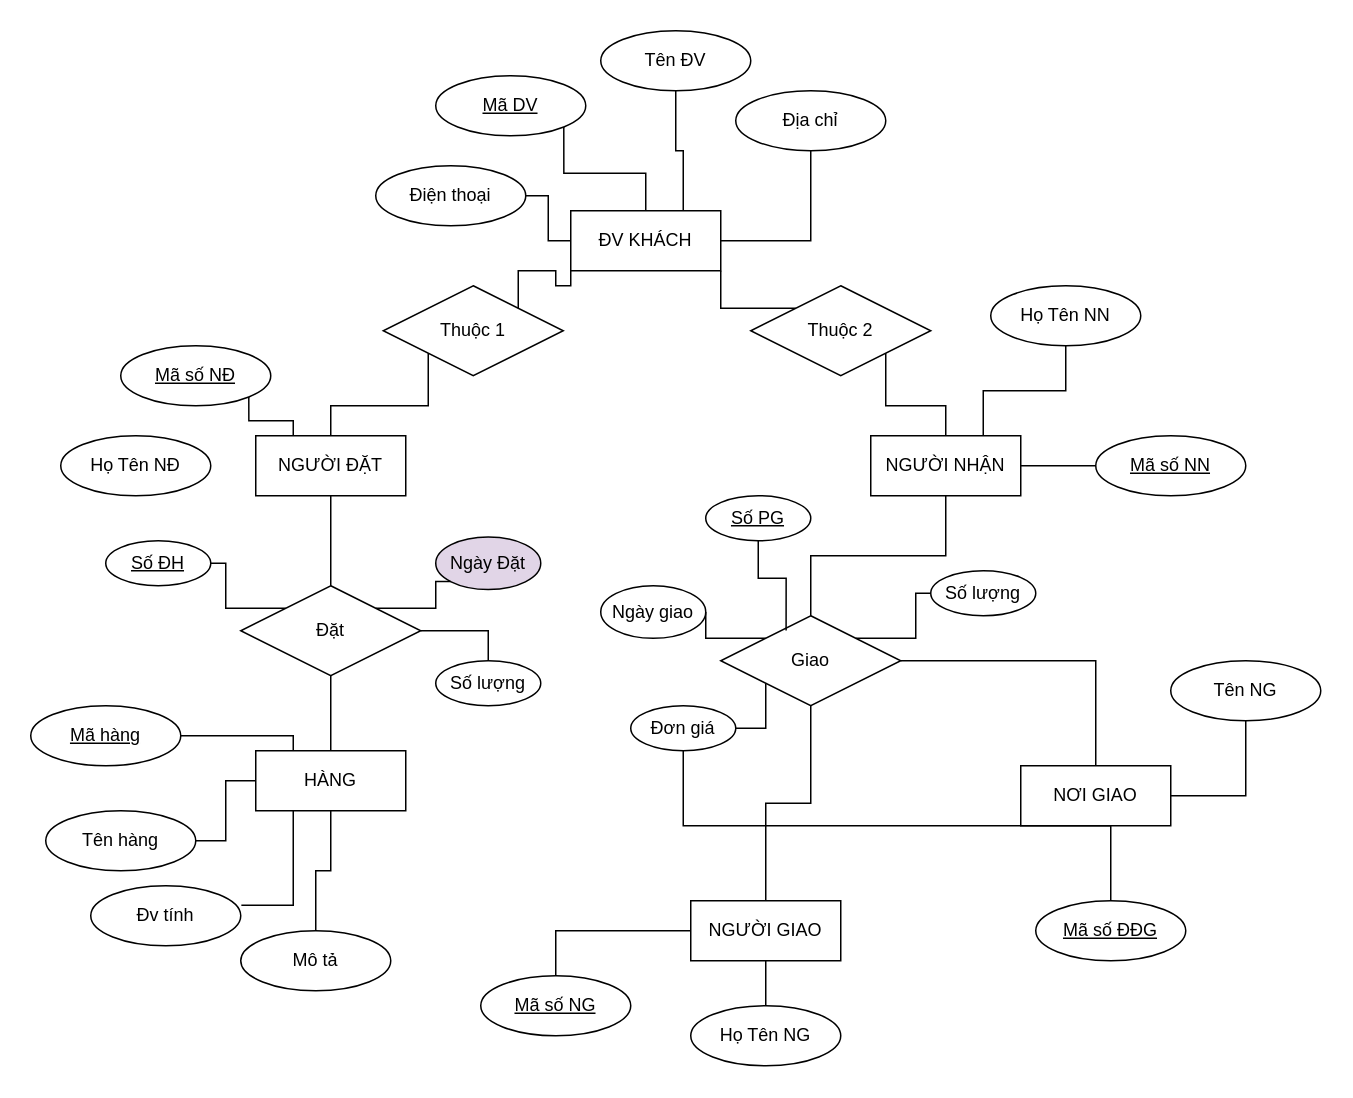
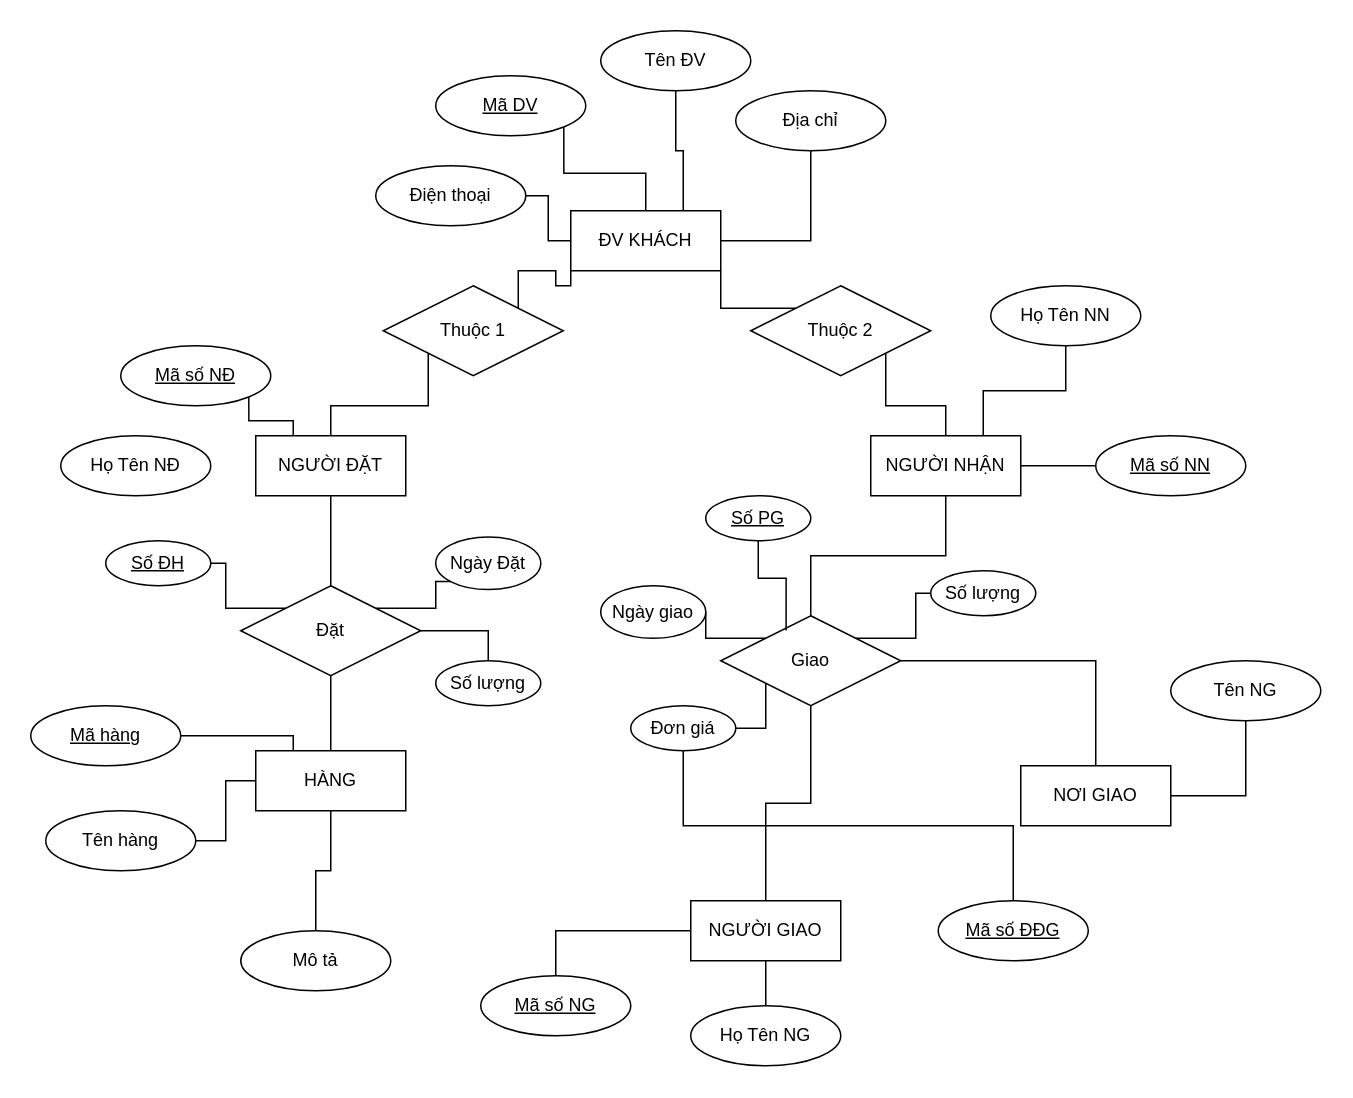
(488, 563) -> (488, 563)
(293, 884) -> none
(166, 916) -> none
(1111, 931) -> (1013, 931)
